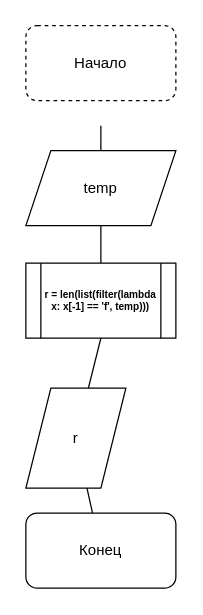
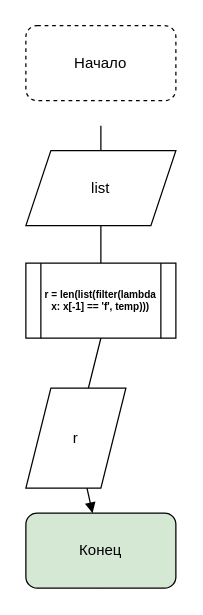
(101, 188) -> (101, 188)
(91, 506) -> (90, 501)
(101, 551) -> (101, 551)
